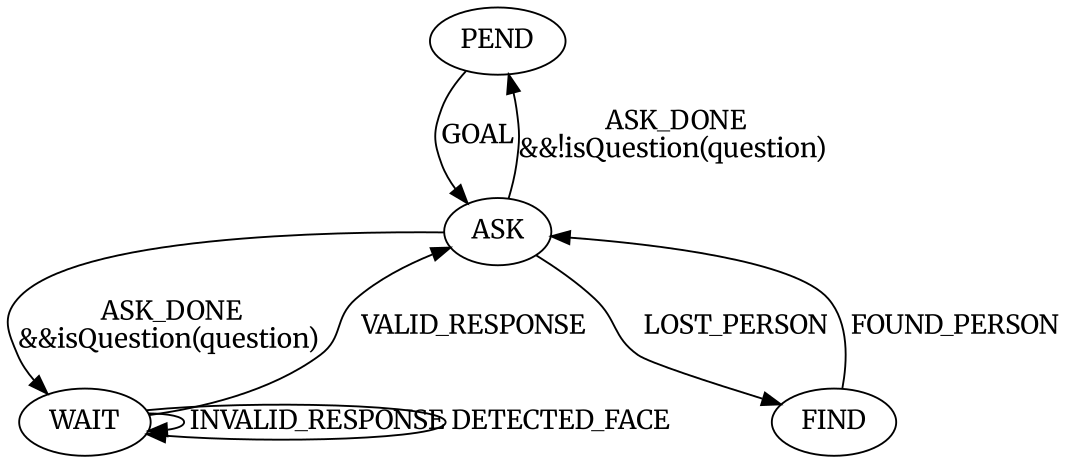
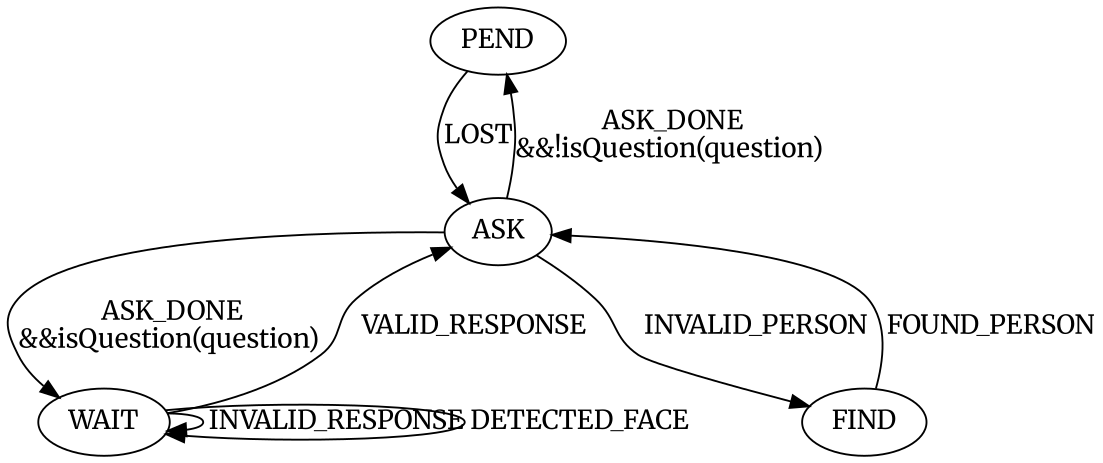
(479, 136) -> (479, 136)
(733, 327) -> (753, 327)
